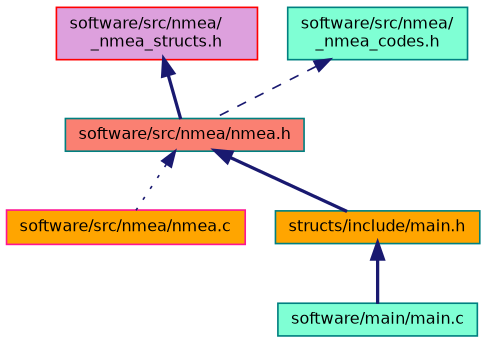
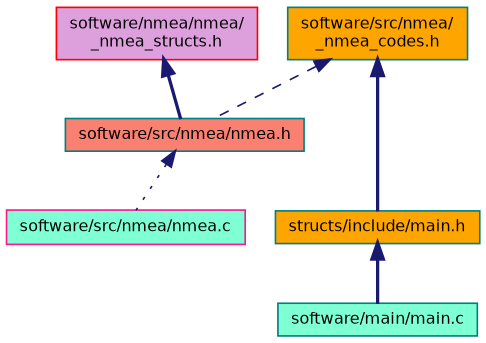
(157, 34) -> (157, 34)
(378, 34) -> (378, 34)
(288, 184) -> (378, 144)
(126, 227) -> (126, 227)
